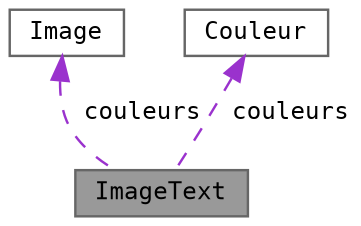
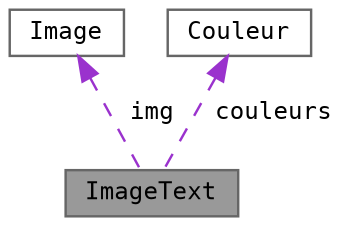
(136, 113) -> (146, 113)
